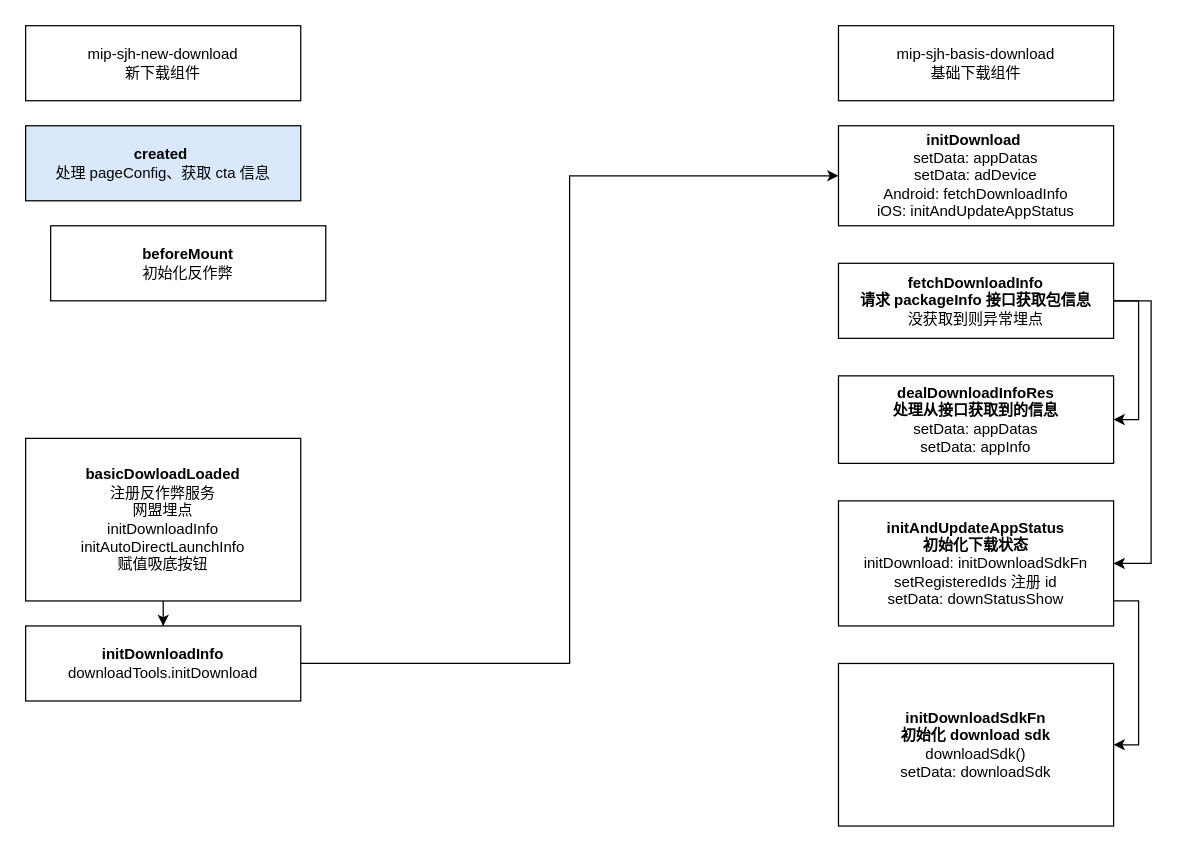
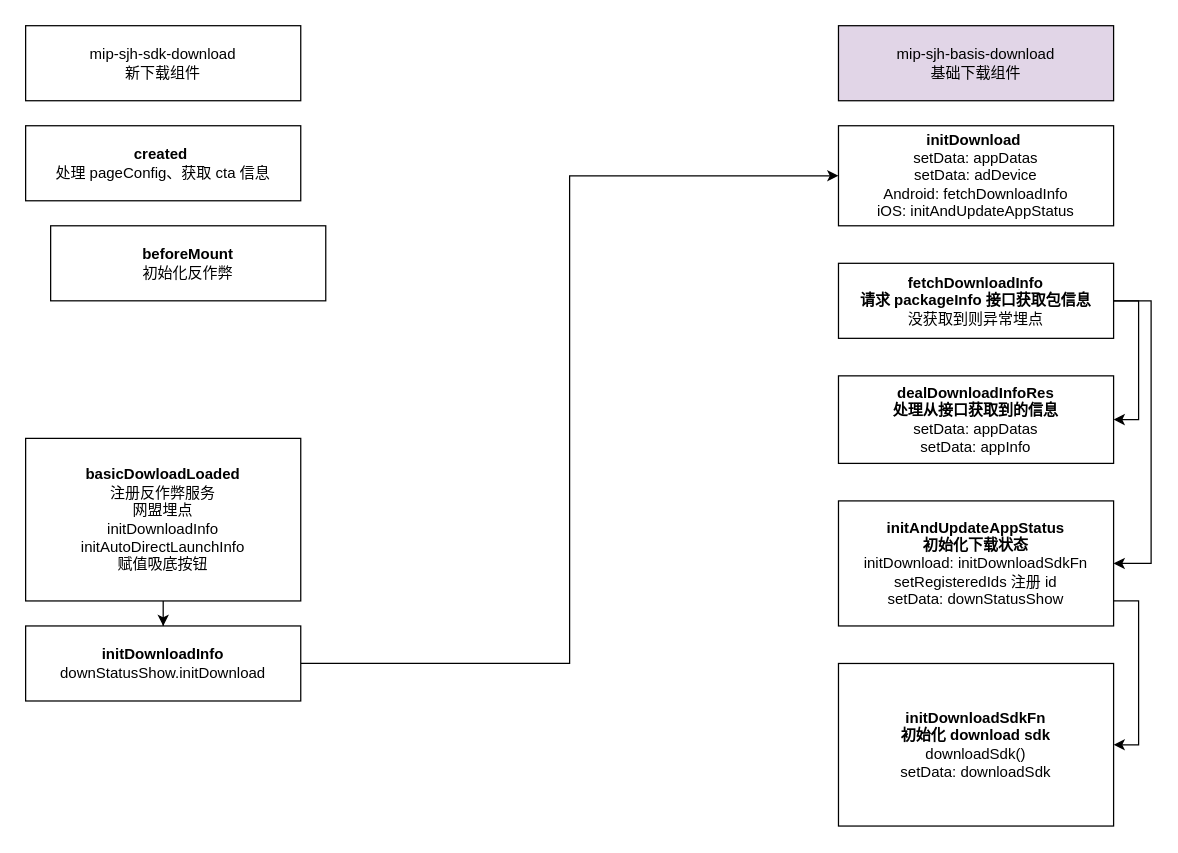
(163, 63) -> (163, 63)
(976, 63) -> (976, 63)
(163, 163) -> (163, 163)
(163, 663) -> (163, 663)
